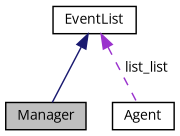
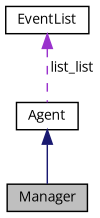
(67, 75) -> (47, 164)
